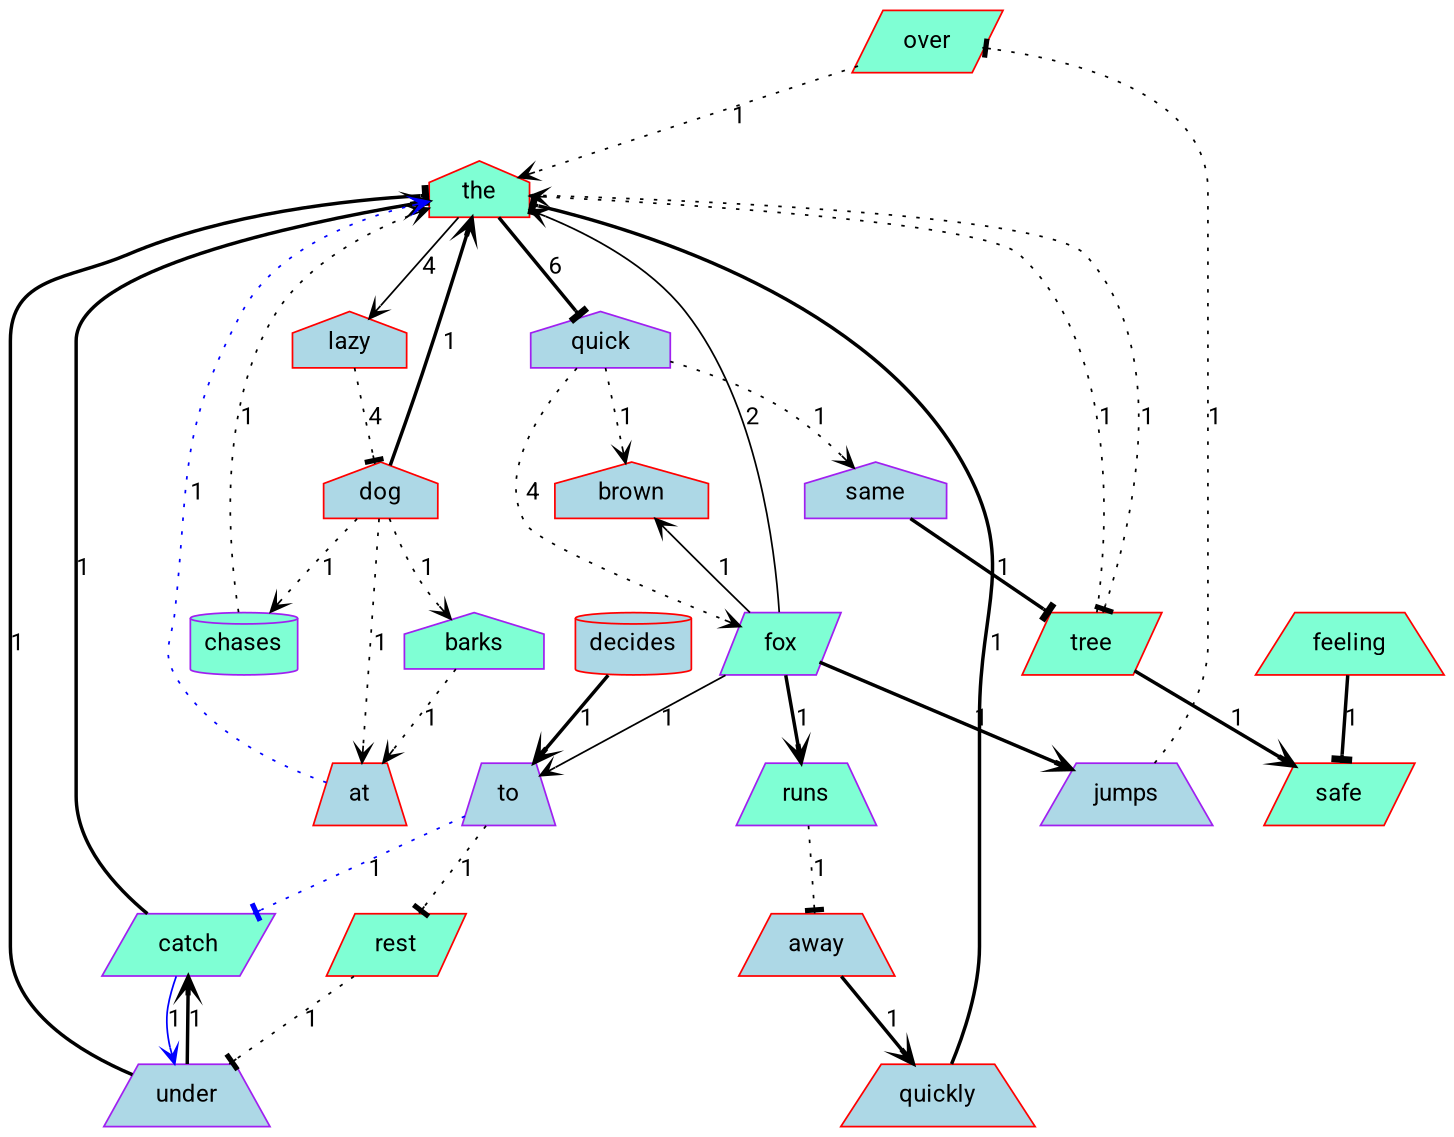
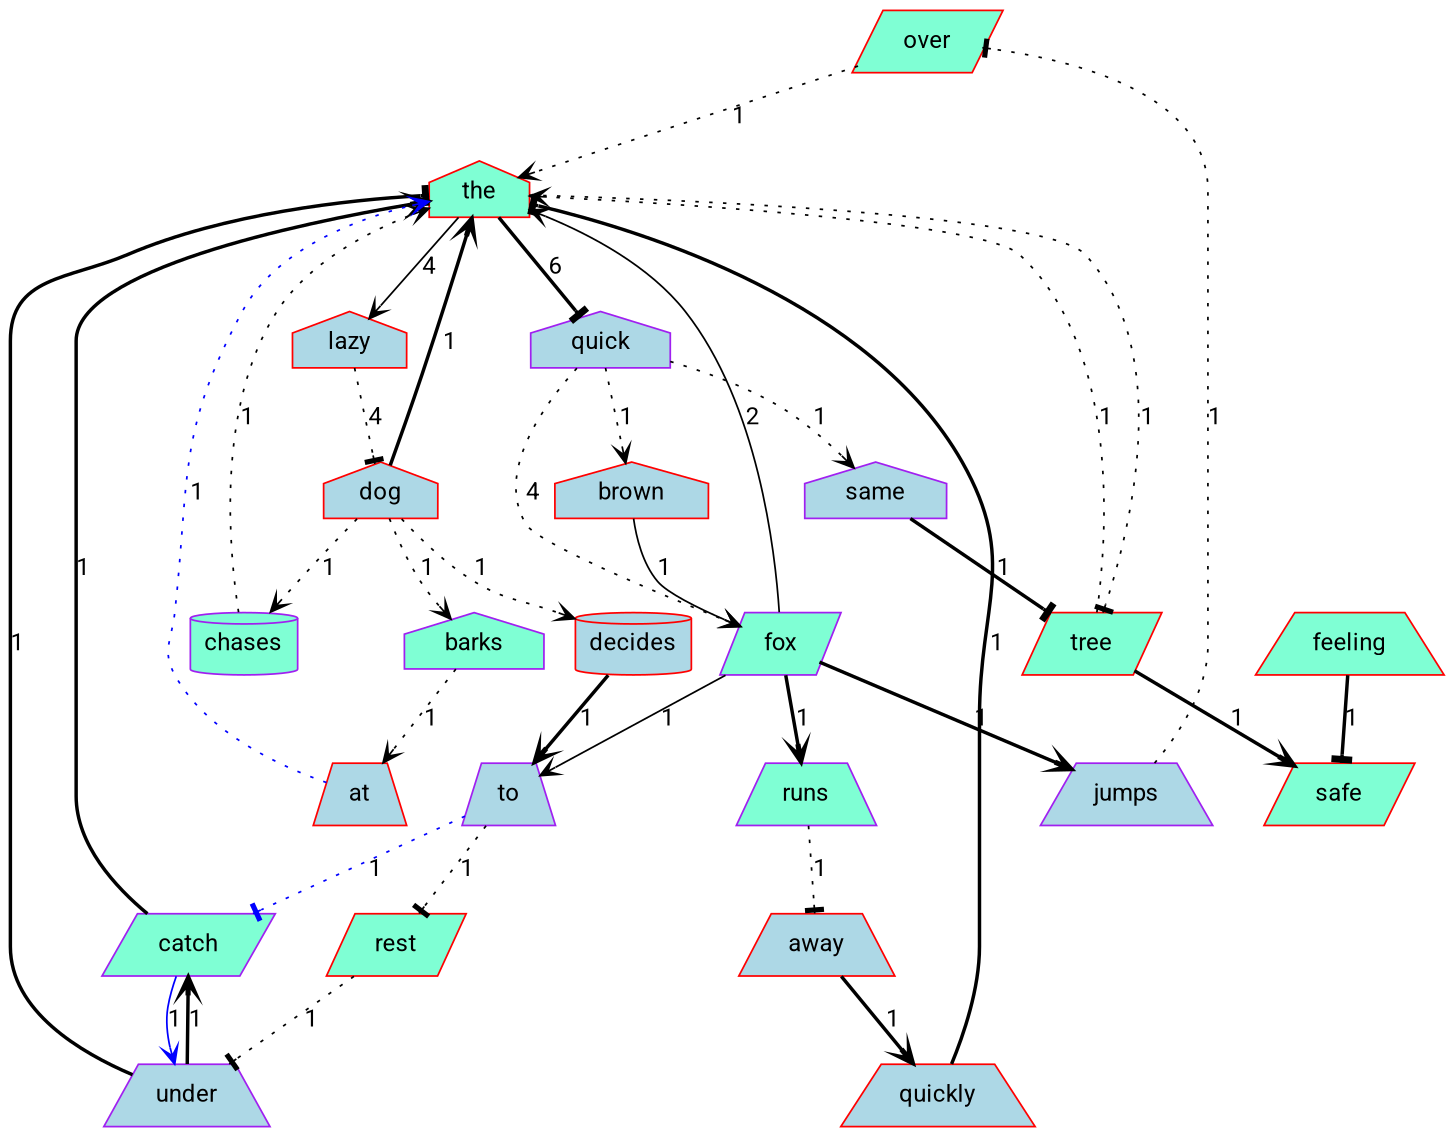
(708, 572) -> (656, 579)
(371, 632) -> (472, 580)
